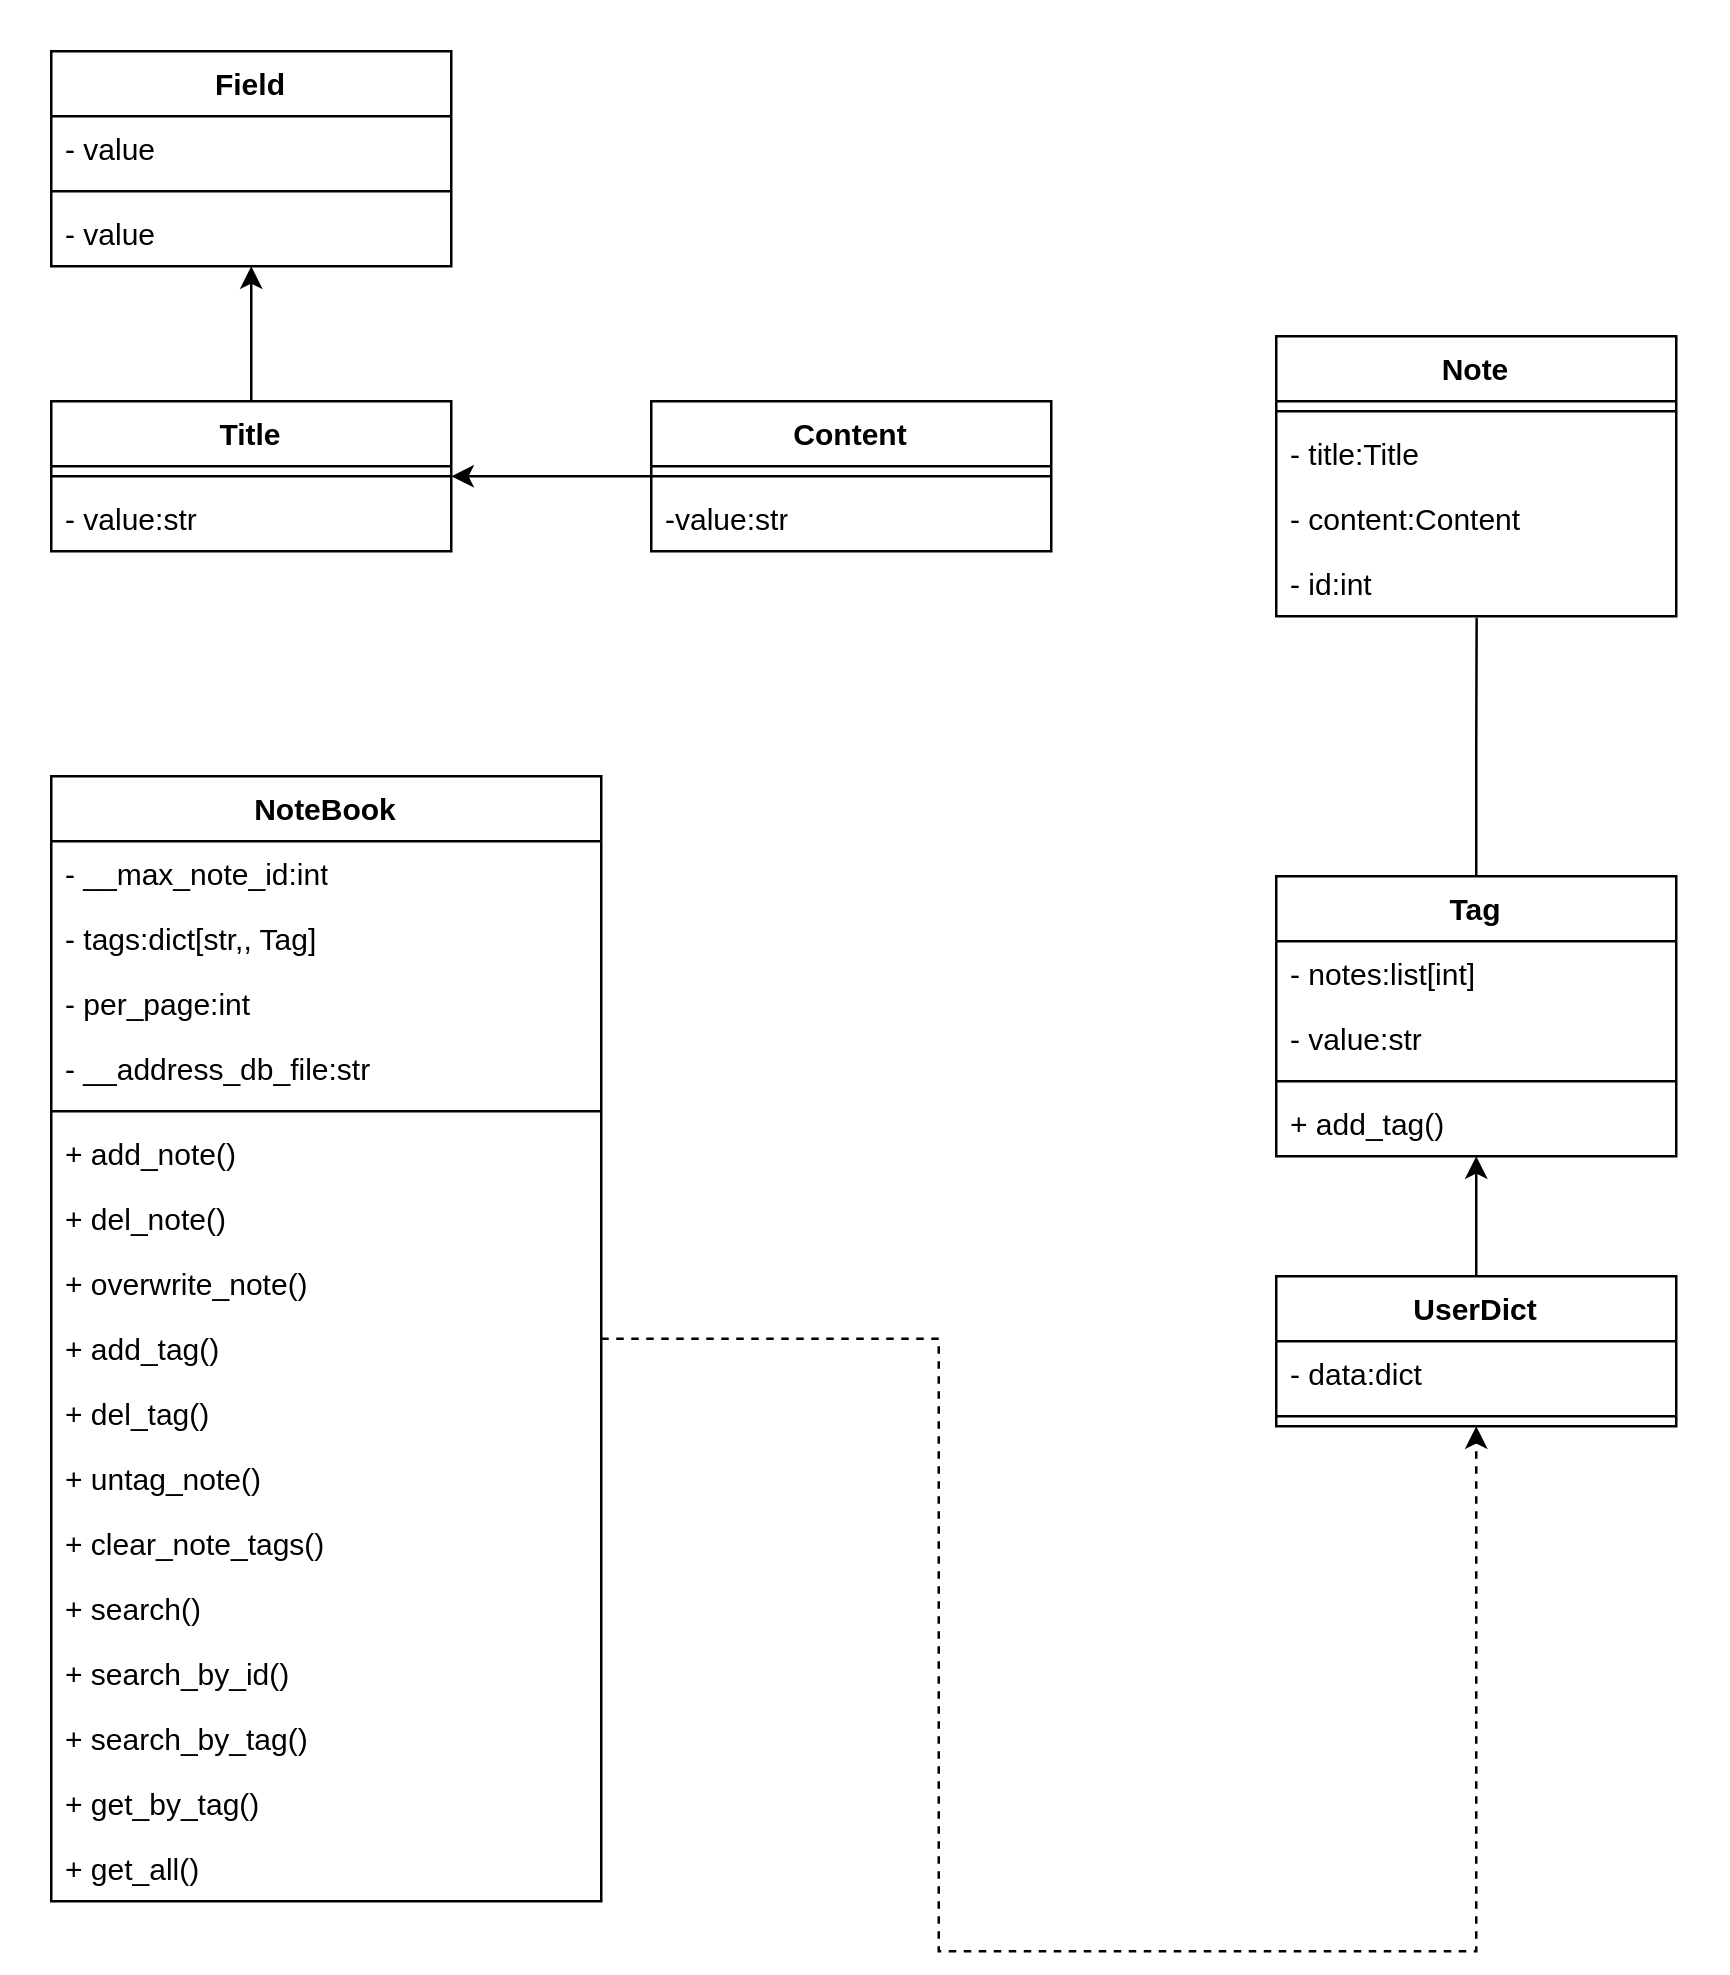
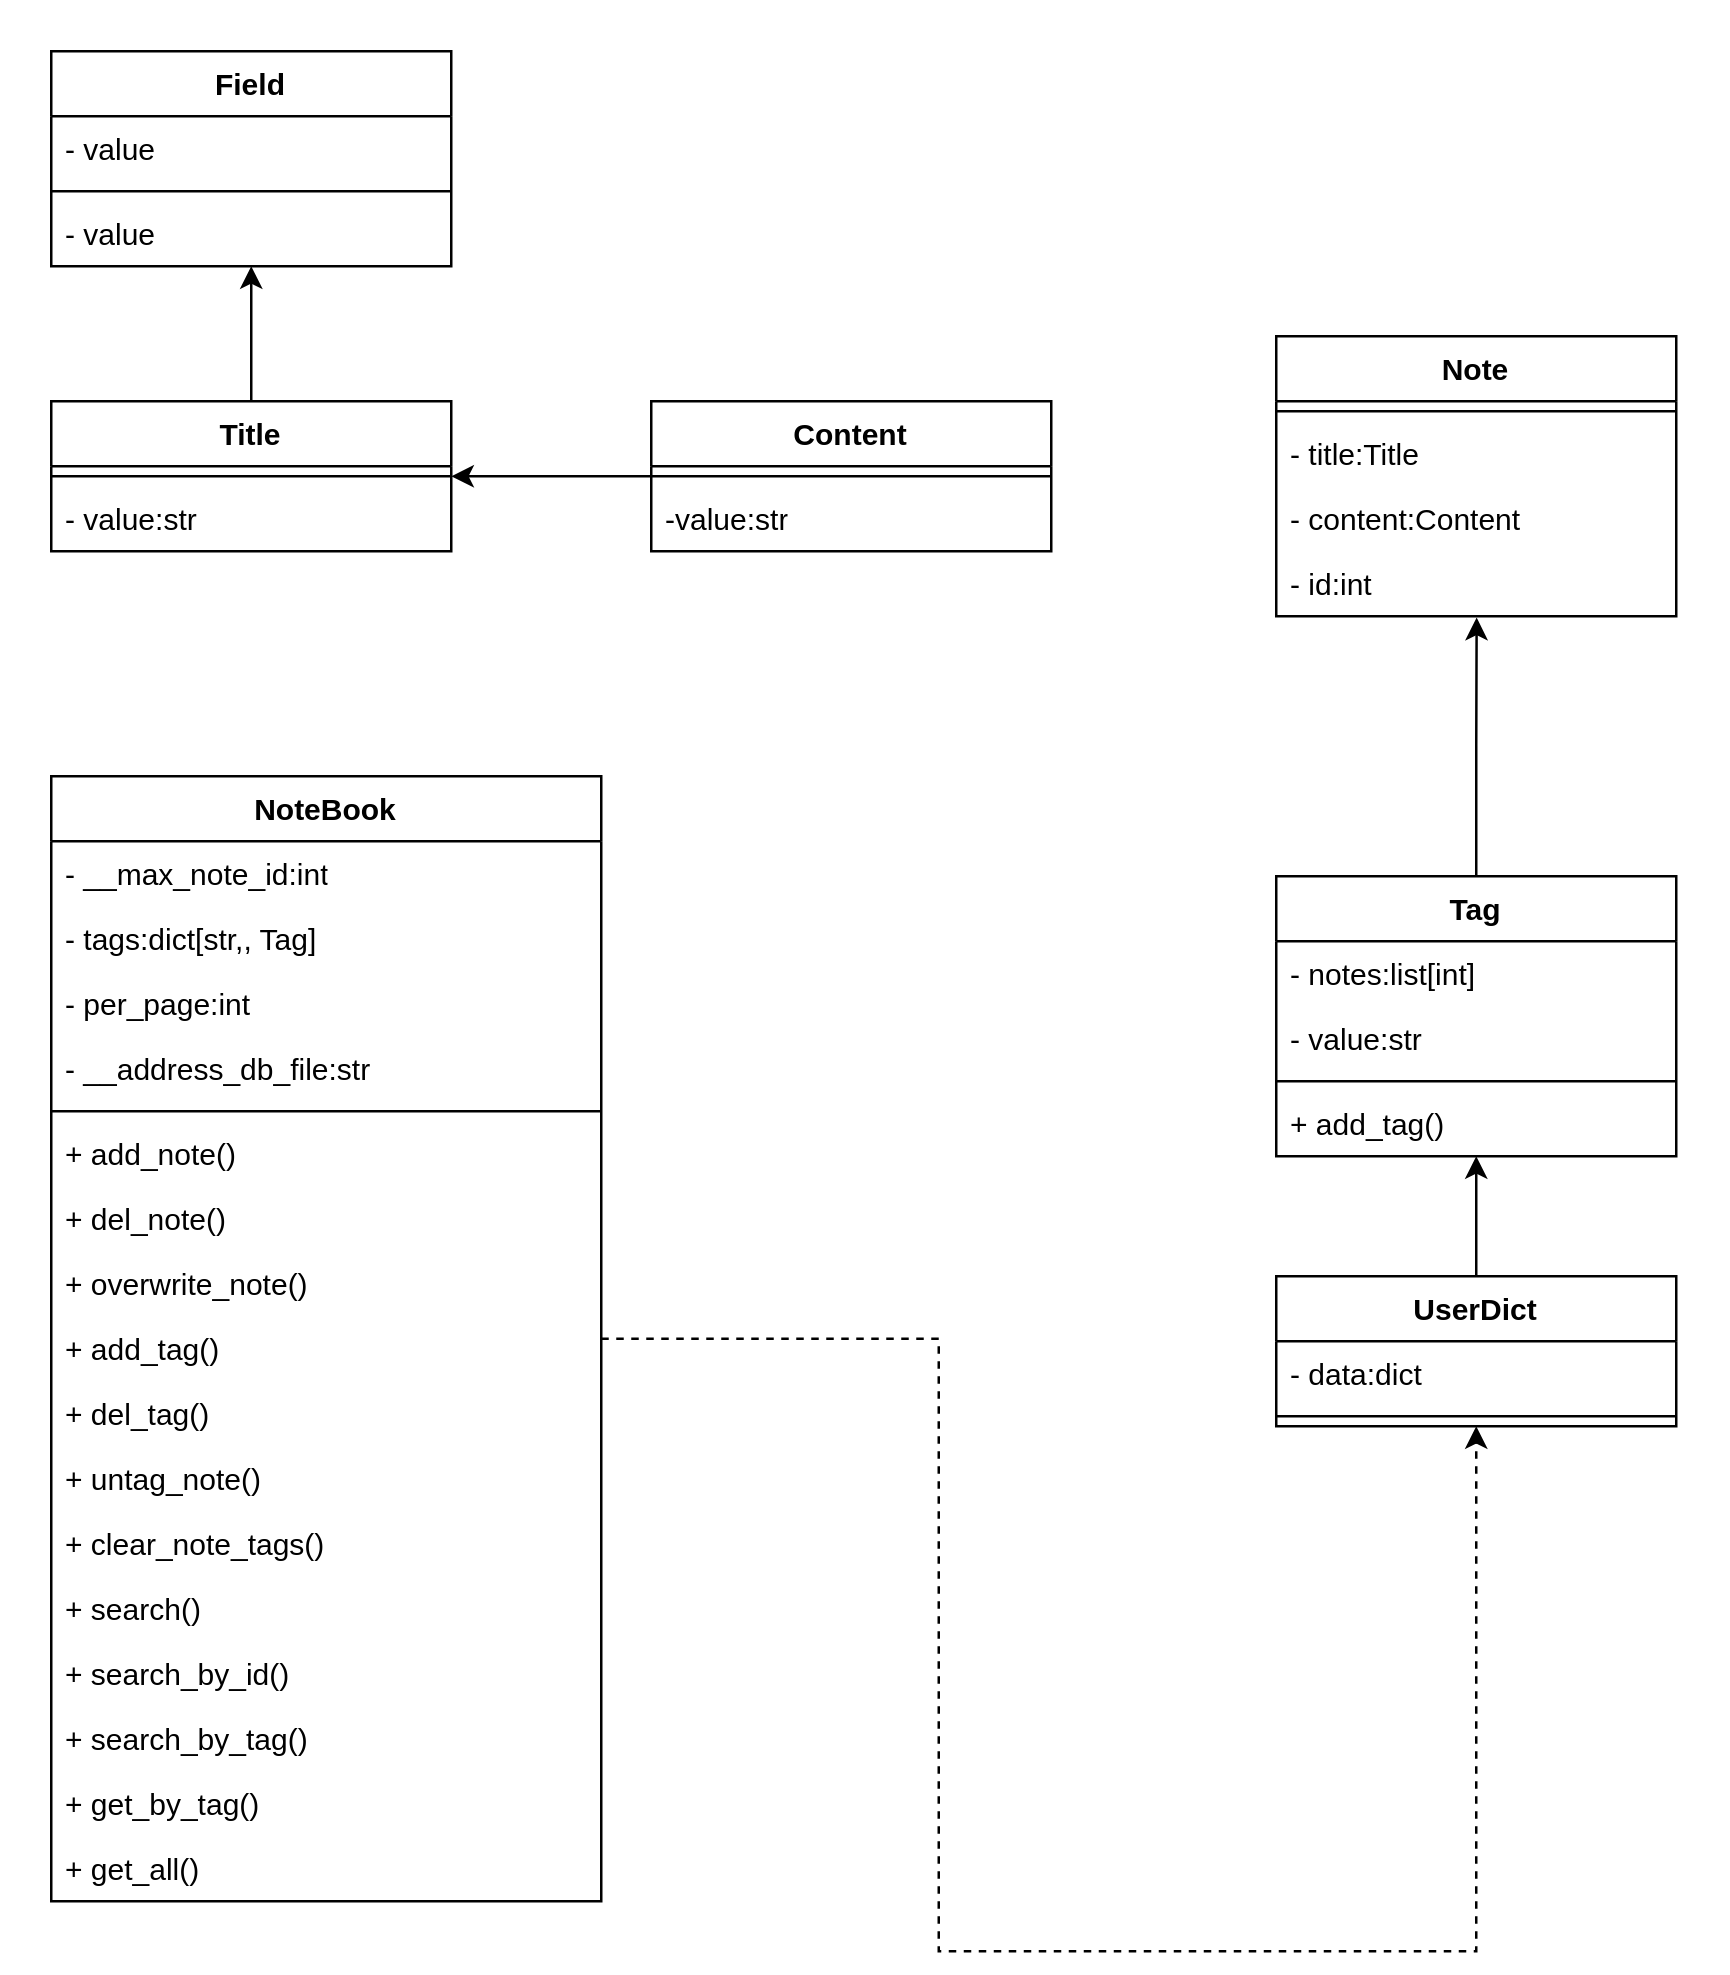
(1477, 629) -> (1477, 636)
